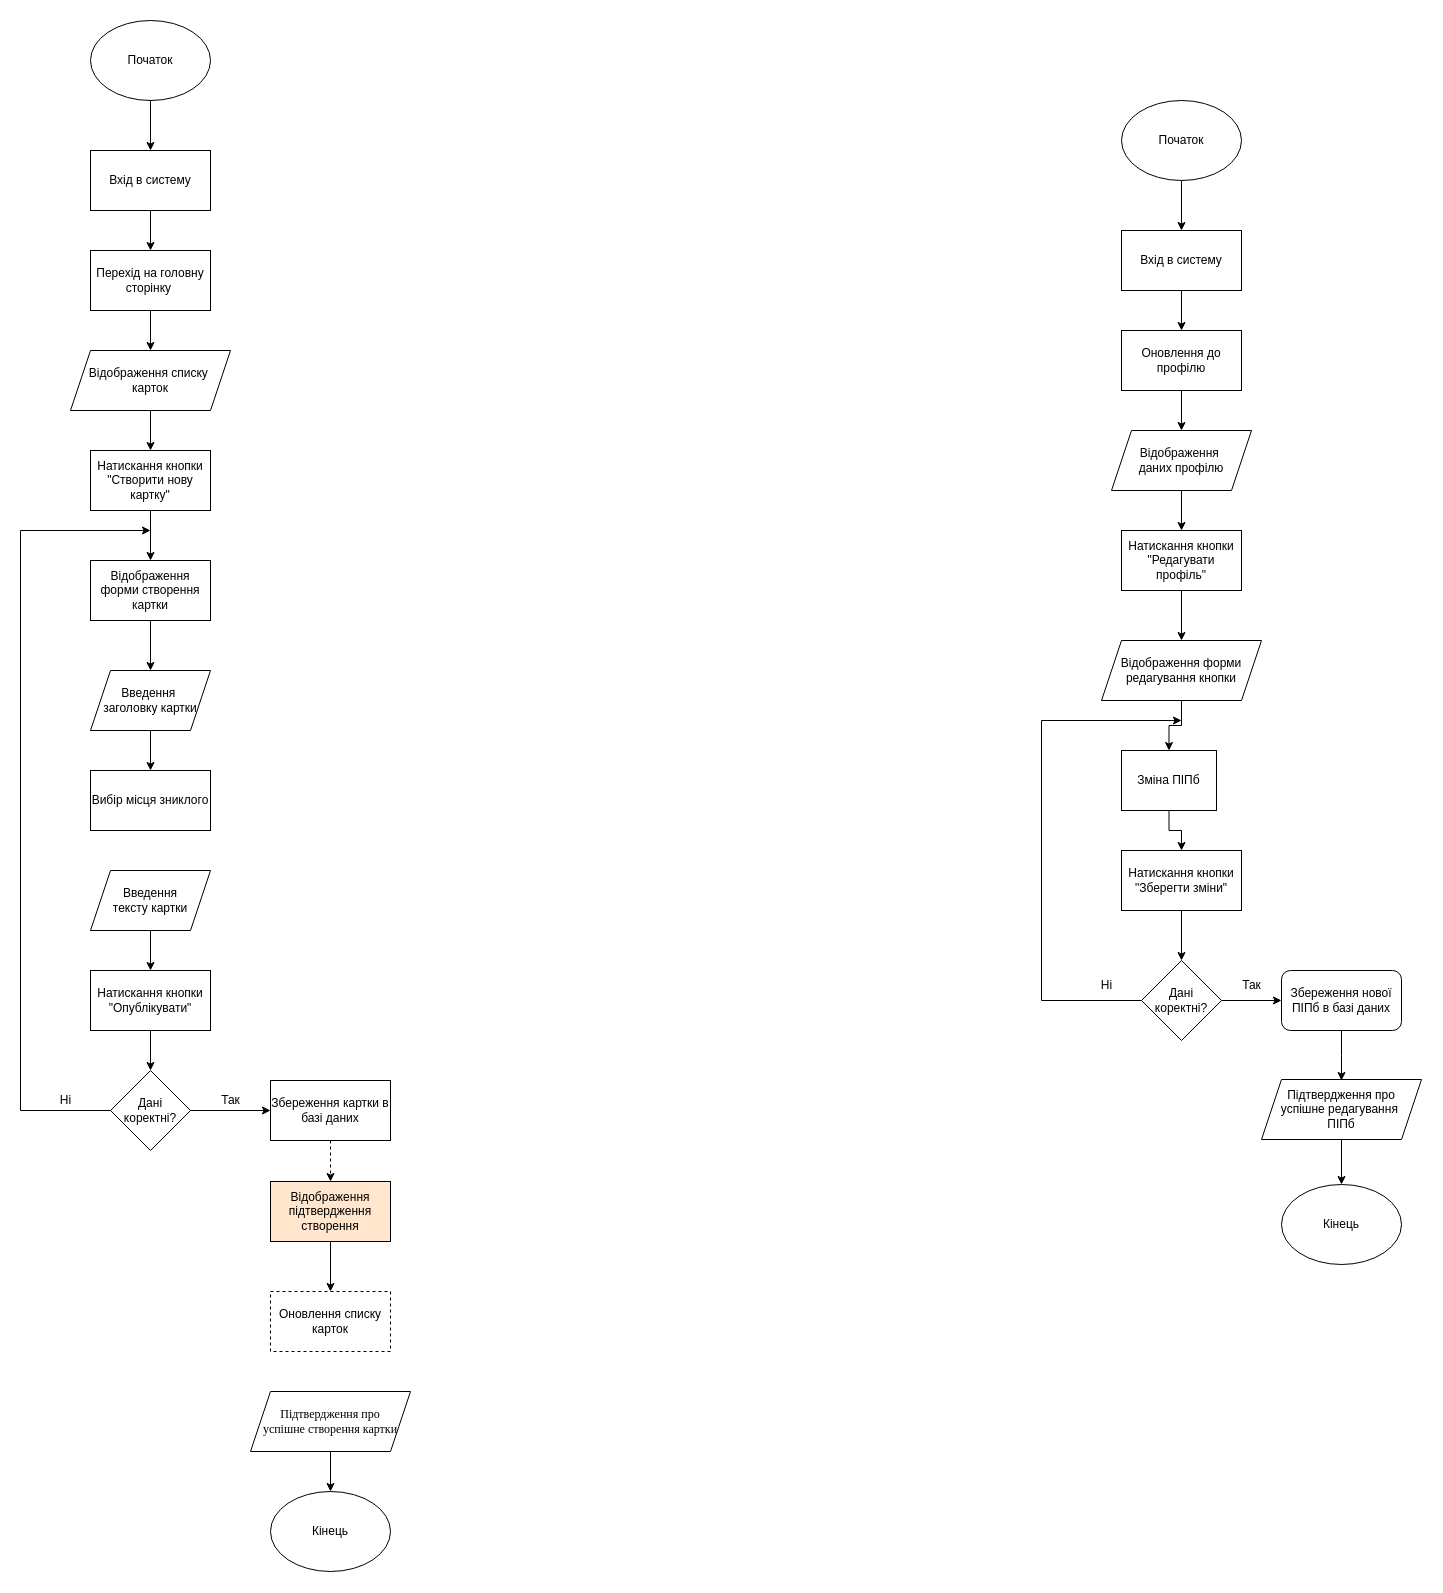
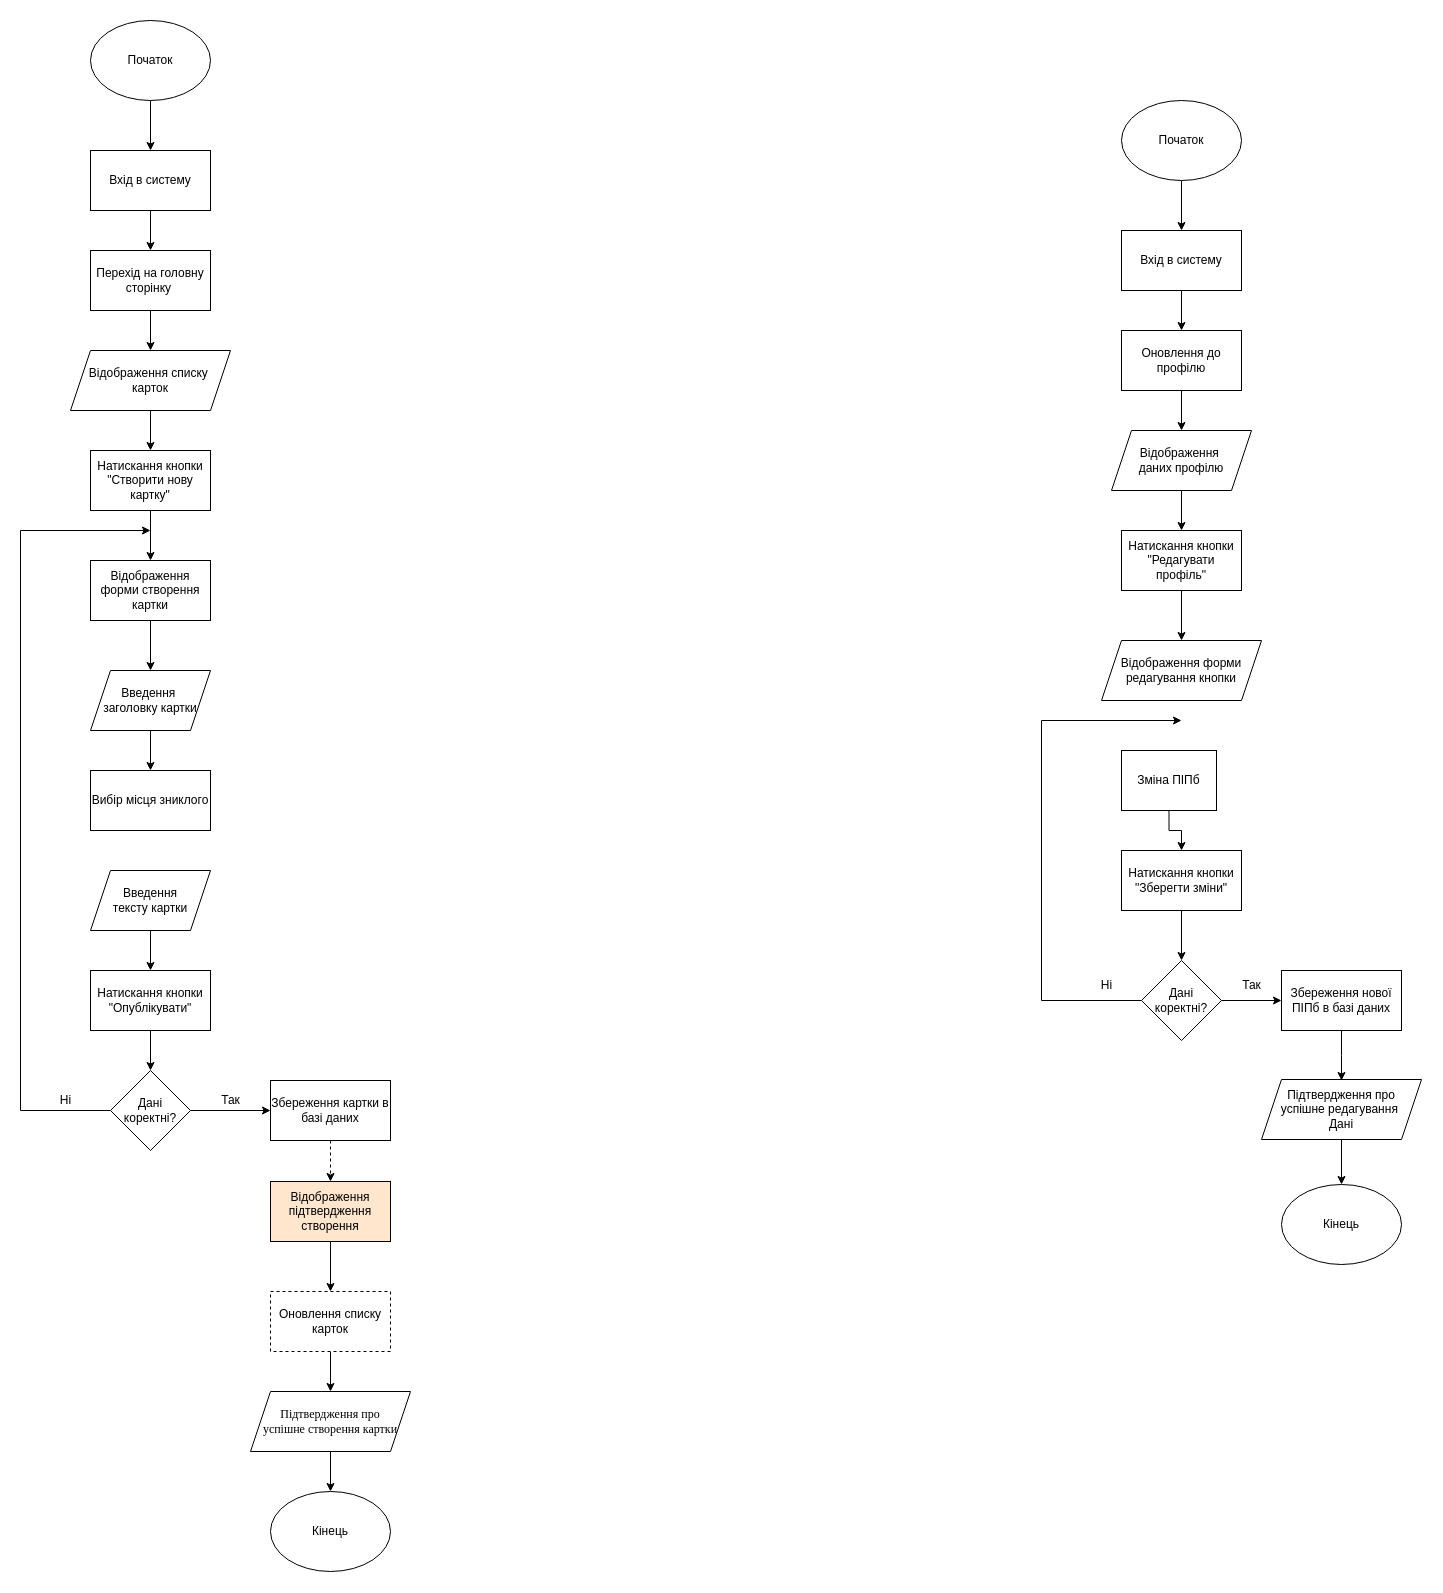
(1179, 726) -> none
(1342, 1001) -> (1342, 1001)
(1342, 1110) -> (1342, 1110)
none -> (331, 1368)
